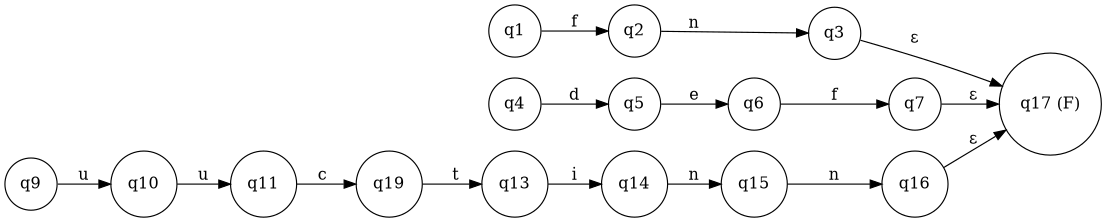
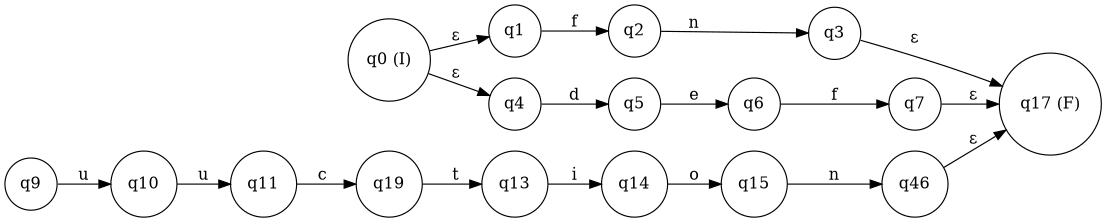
none -> (389, 60)
(694, 175) -> (694, 175)
(915, 184) -> (915, 184)
